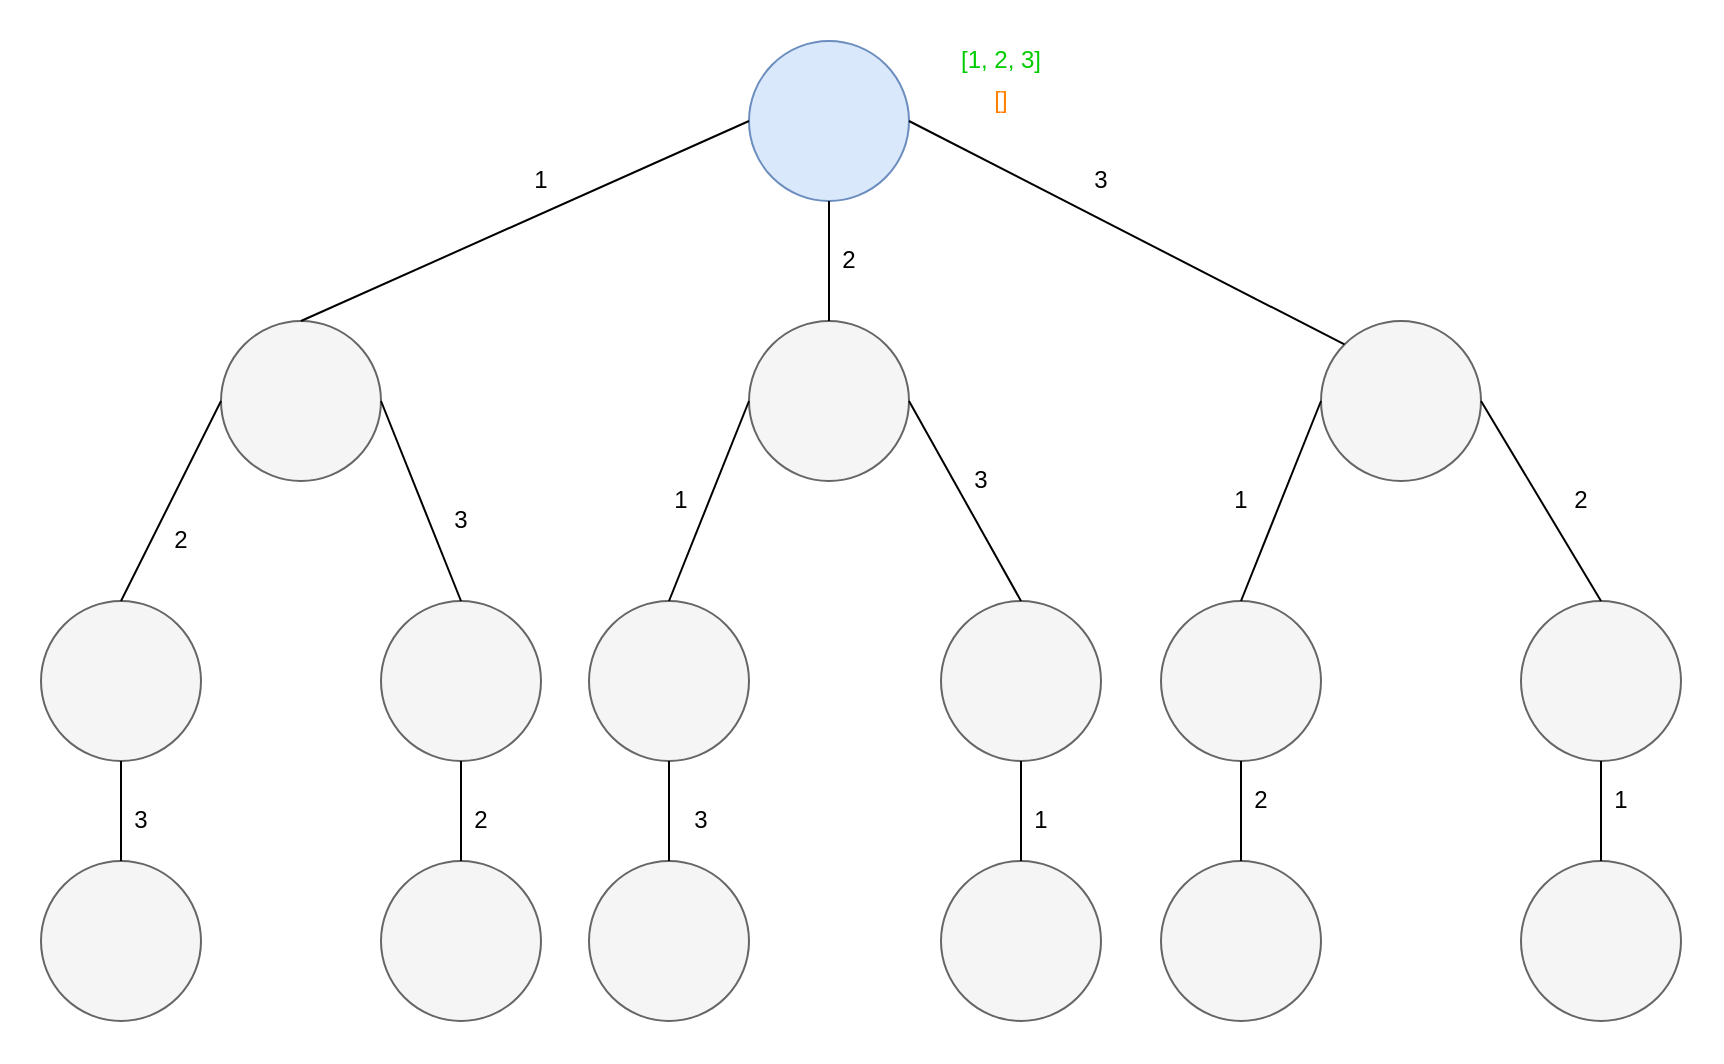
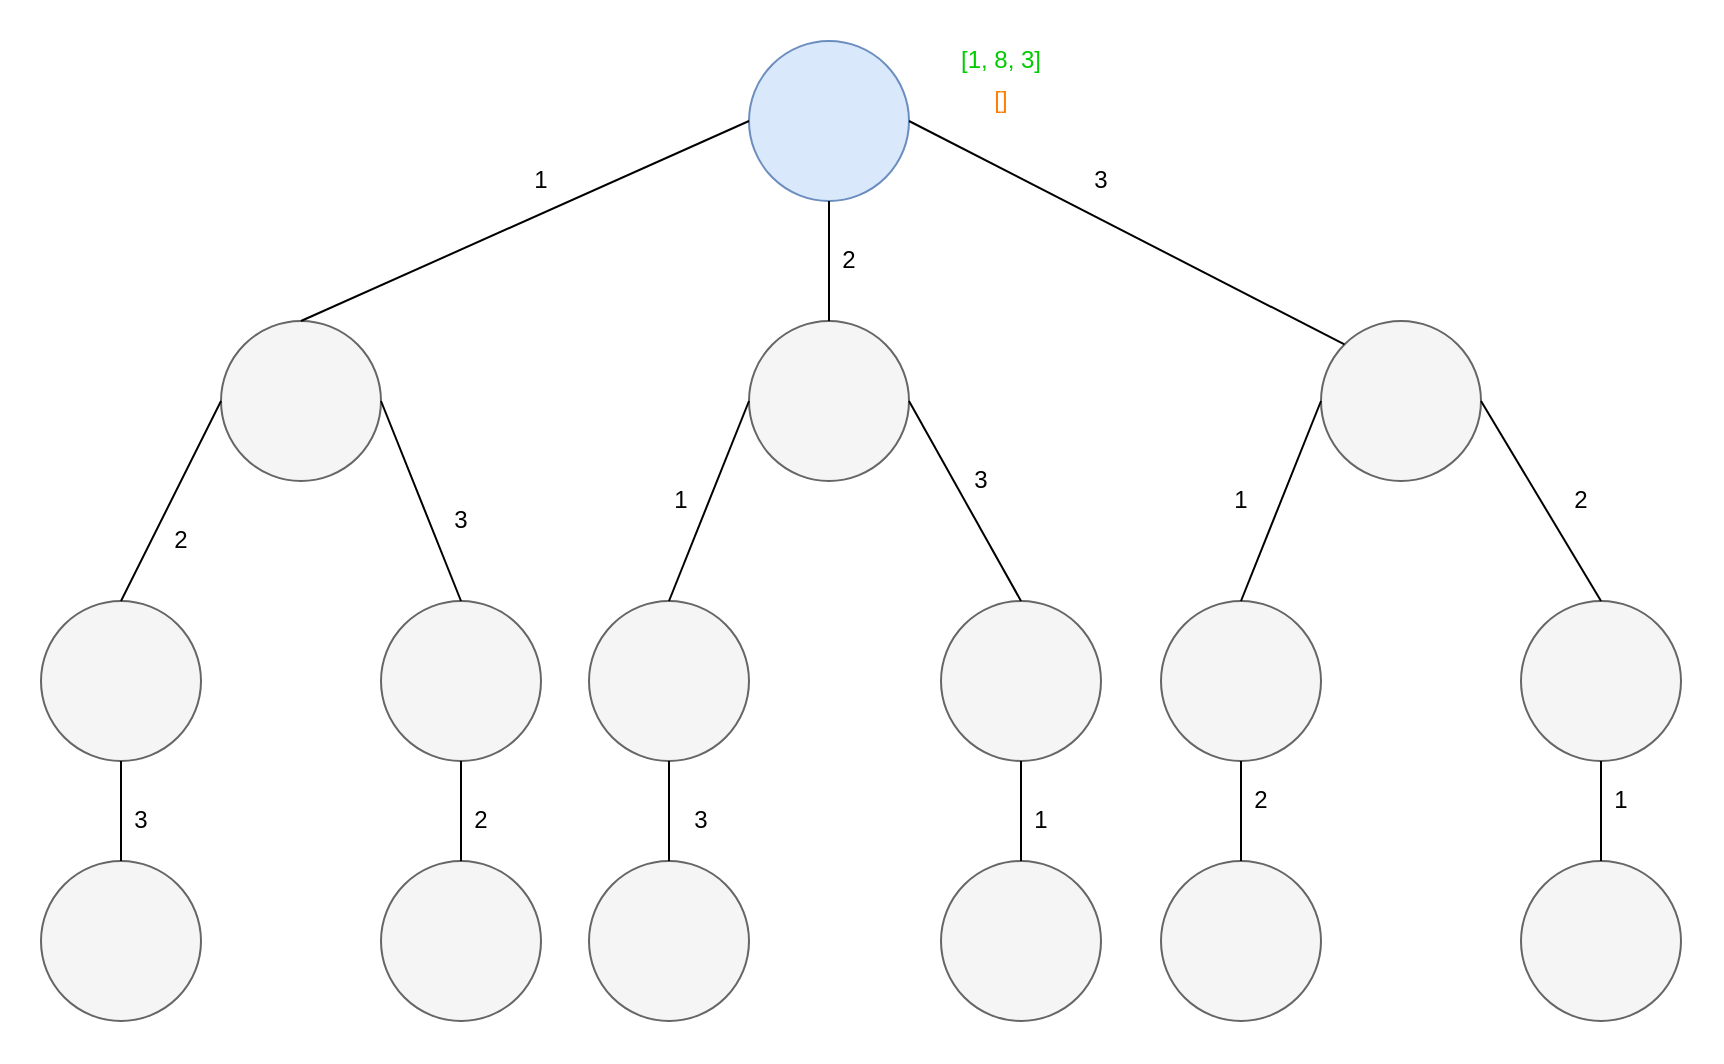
(1002, 61) -> (1002, 61)
